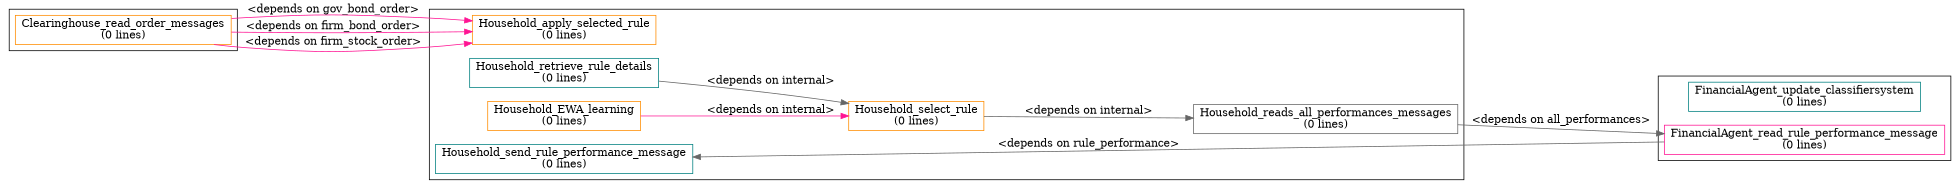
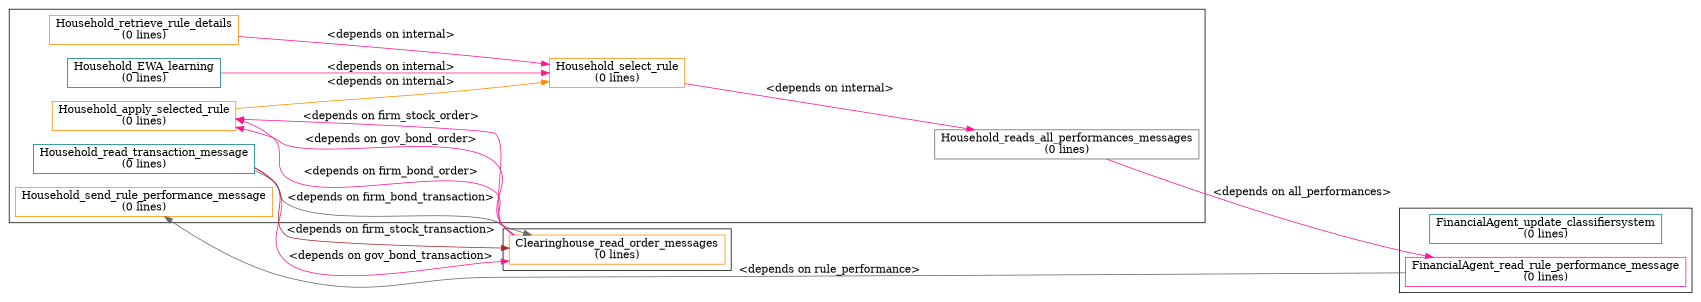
(564, 73) -> (144, 30)
(750, 91) -> (390, 49)
none -> (389, 97)
(564, 116) -> (144, 73)
(1085, 117) -> (826, 106)
(1557, 129) -> (1264, 213)
none -> (144, 159)
(564, 159) -> (144, 202)
